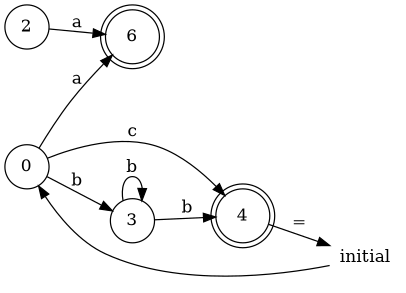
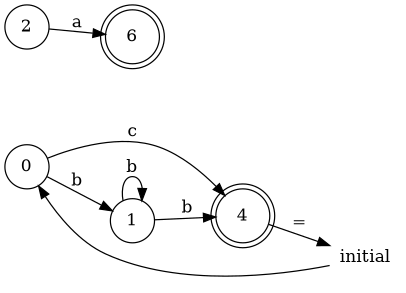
(69, 104) -> none
(132, 221) -> (132, 221)
